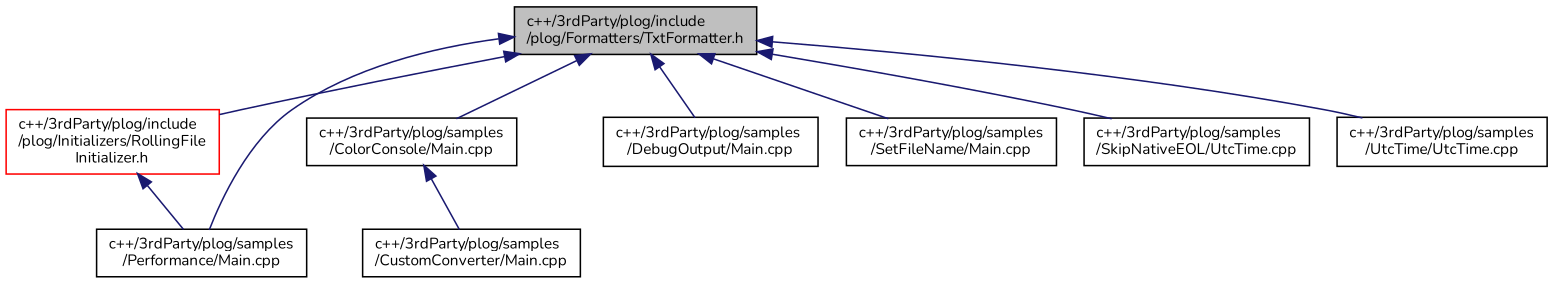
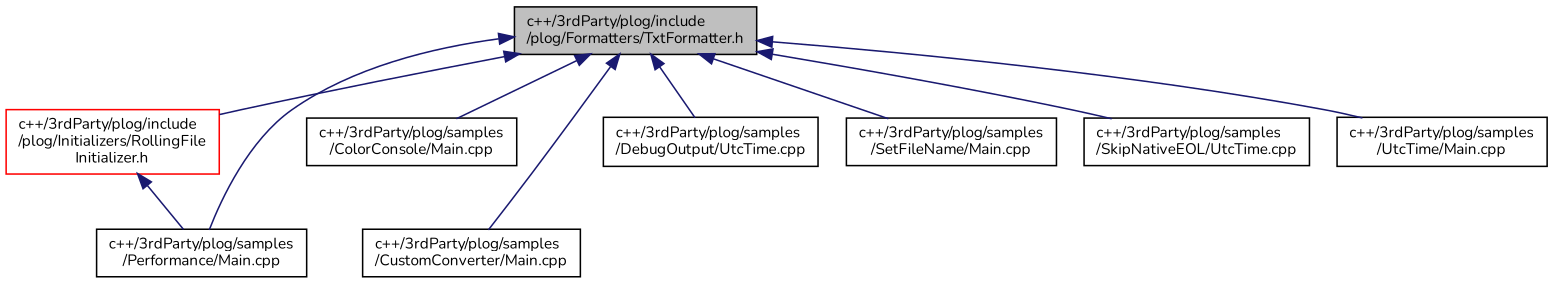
(711, 142) -> (711, 142)
(1442, 142) -> (1442, 142)
(445, 204) -> (550, 149)
